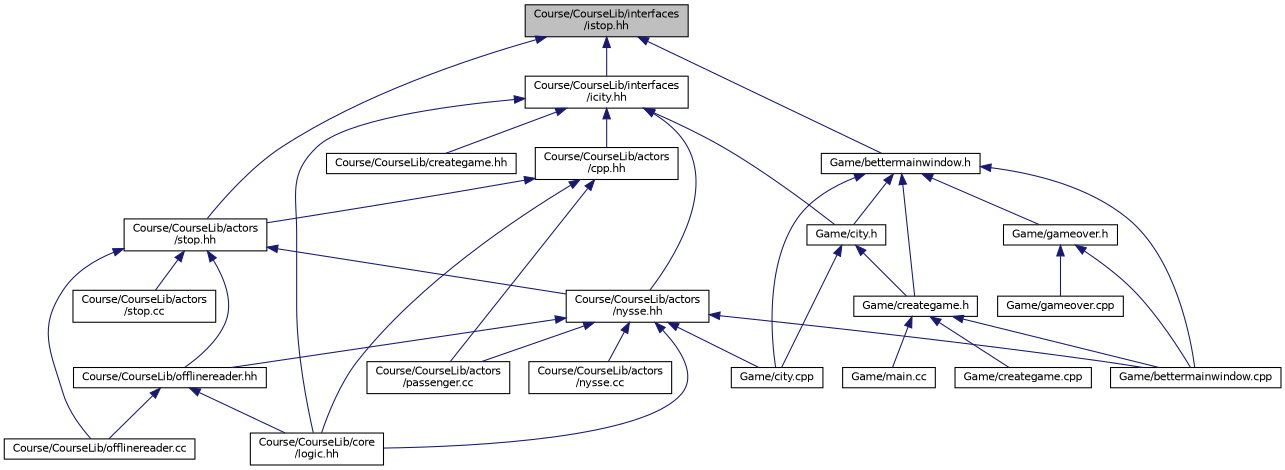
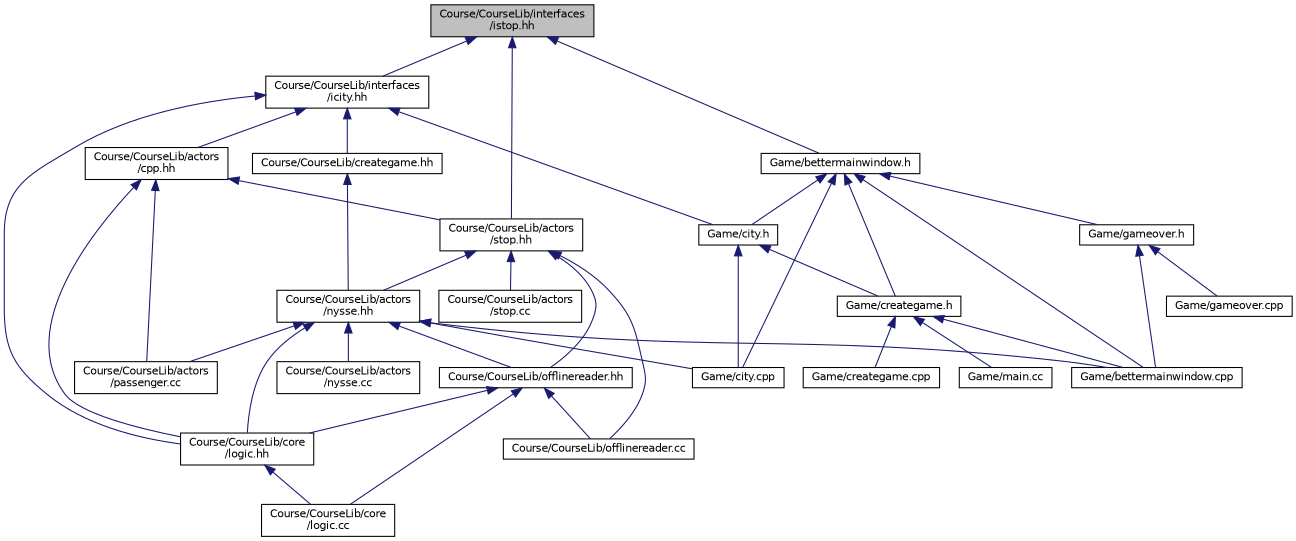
(694, 199) -> (348, 237)
none -> (328, 520)
